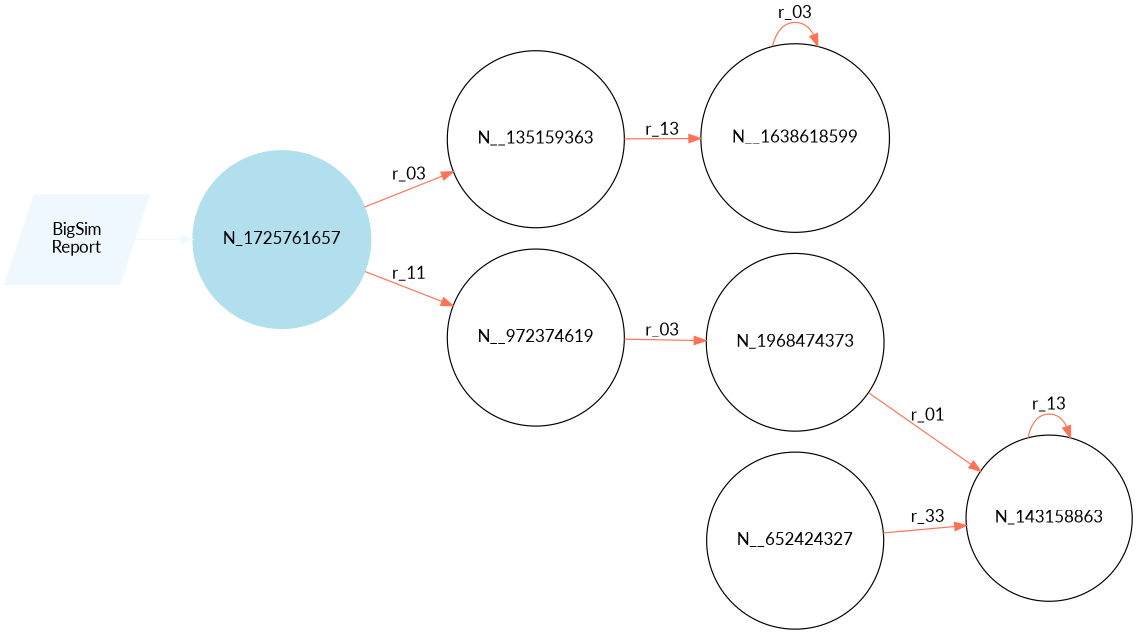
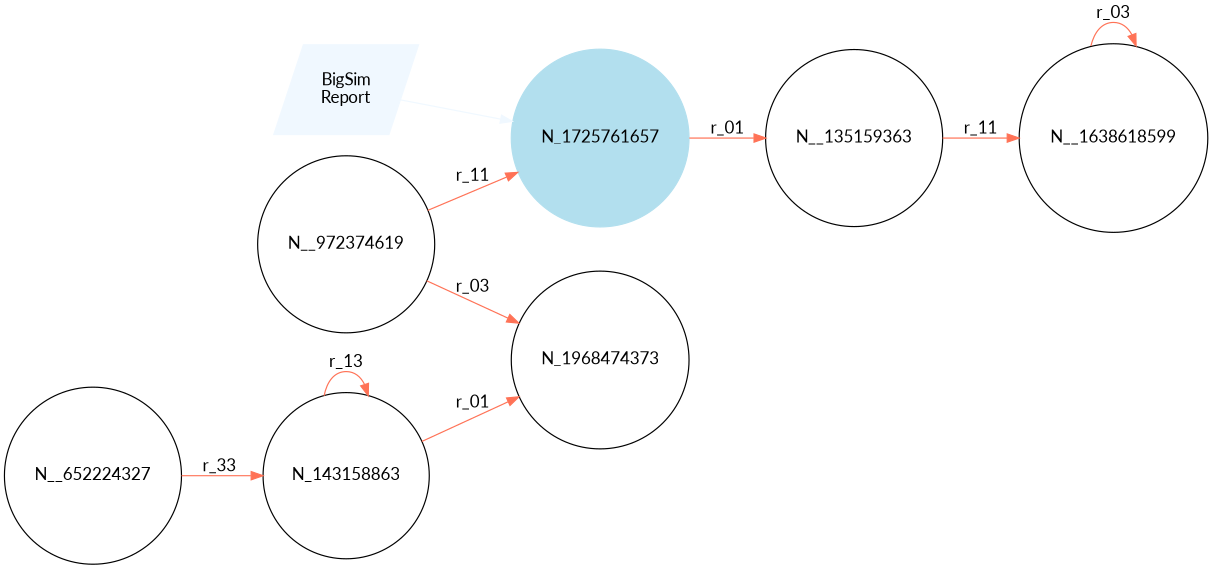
(662, 130) -> (981, 129)
(409, 175) -> (728, 129)
(404, 287) -> (467, 194)
(920, 429) -> (465, 422)
(795, 541) -> (93, 476)
